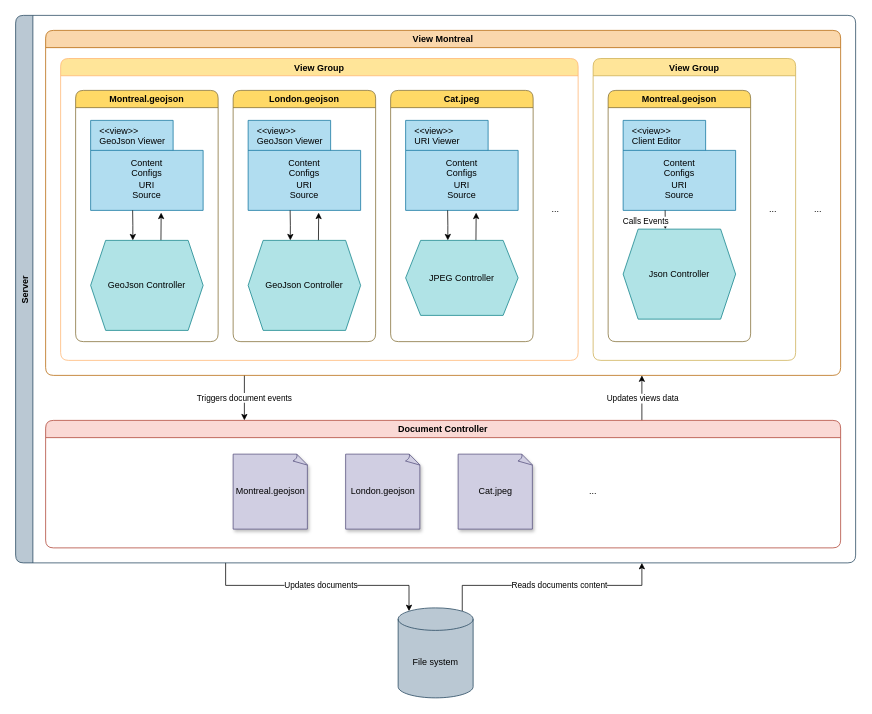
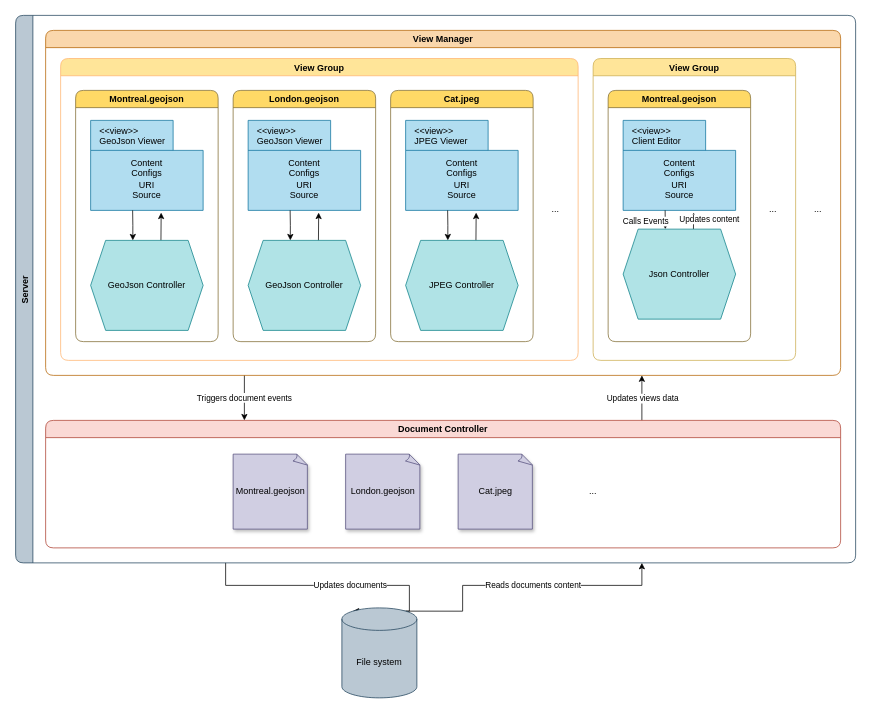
(443, 39) -> (443, 39)
(437, 136) -> (440, 136)
none -> (693, 224)
(462, 278) -> (462, 285)
(435, 653) -> (379, 653)
